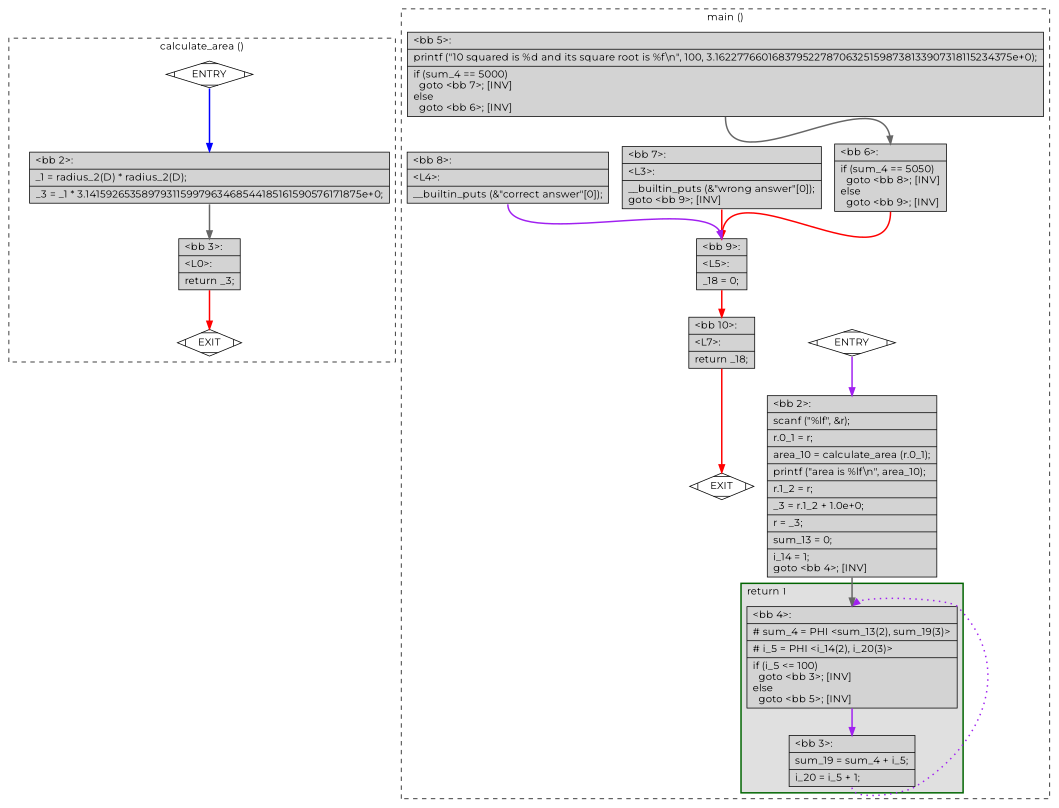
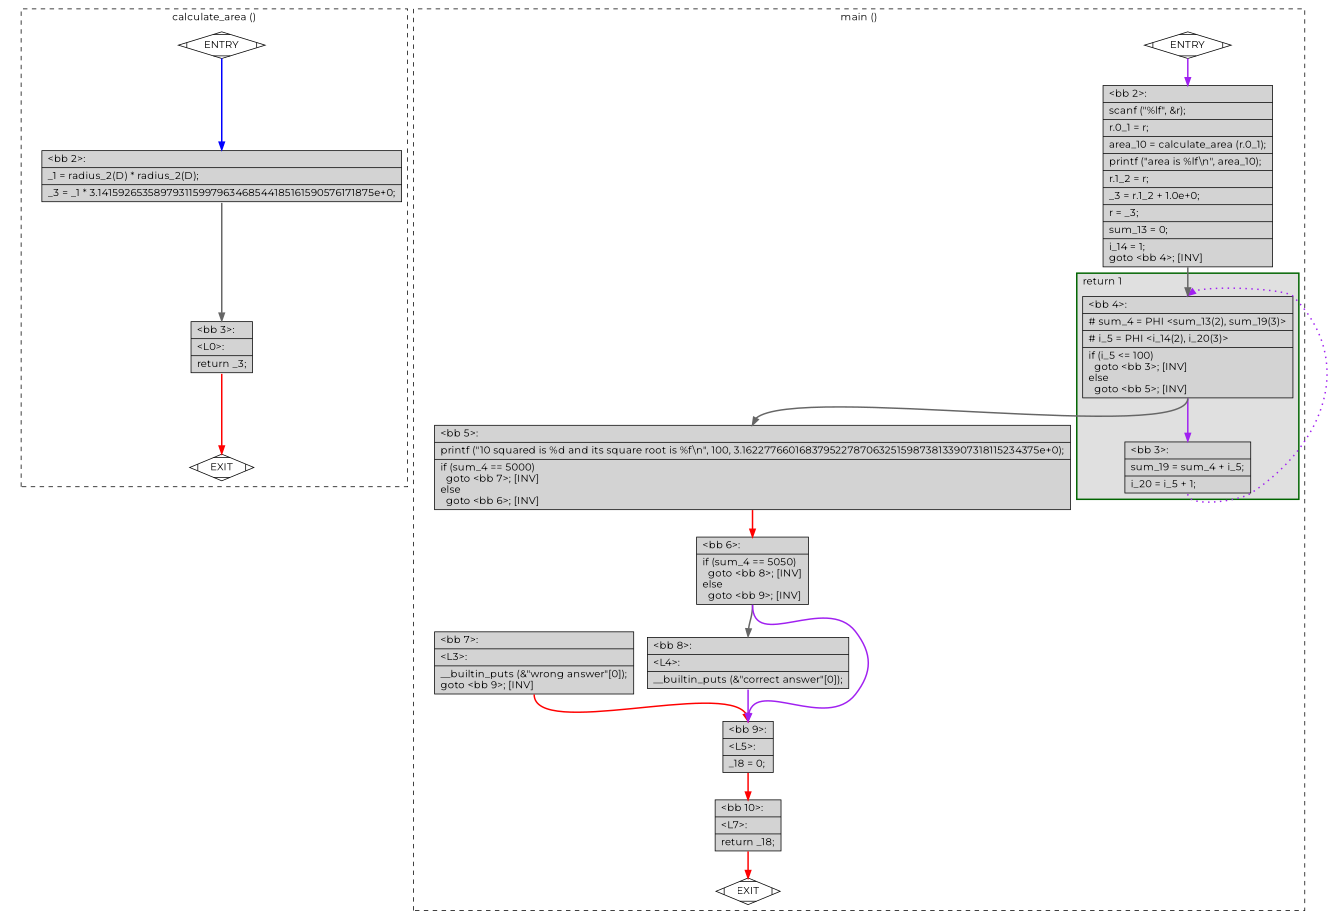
(804, 131) -> (752, 520)
(810, 226) -> (868, 662)
none -> (973, 412)
none -> (751, 618)
